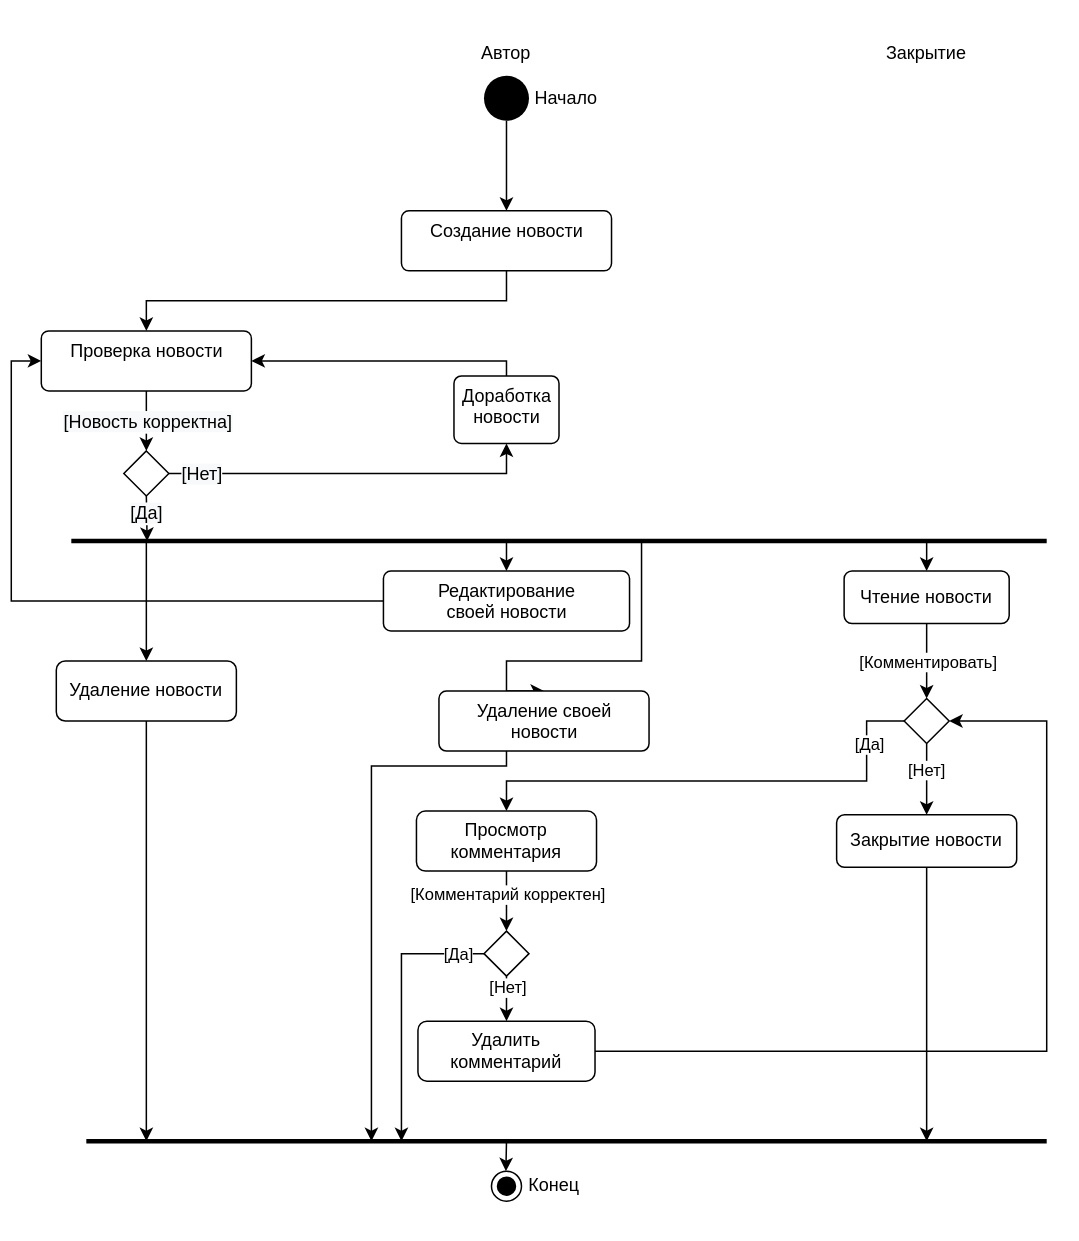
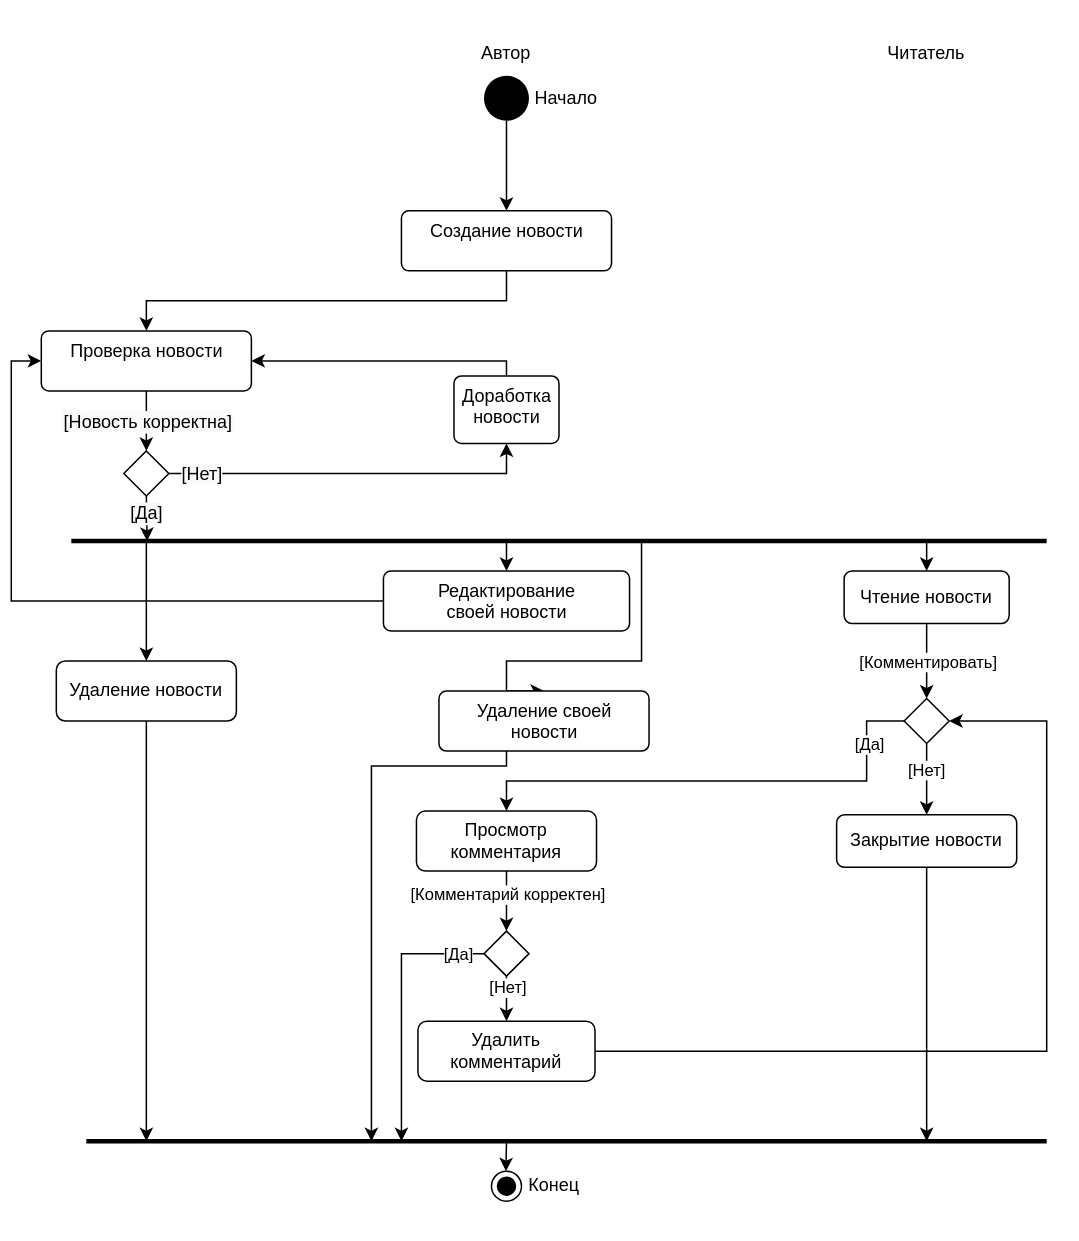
(926, 53) -> (926, 53)
